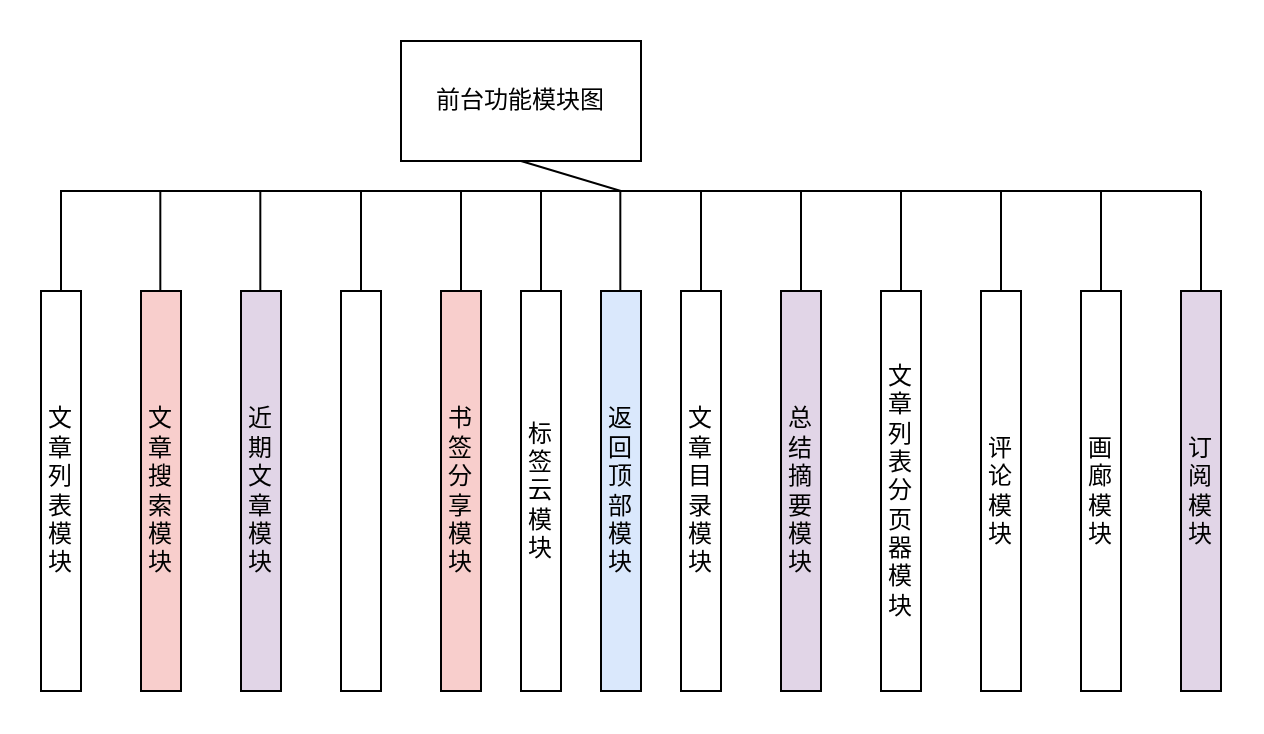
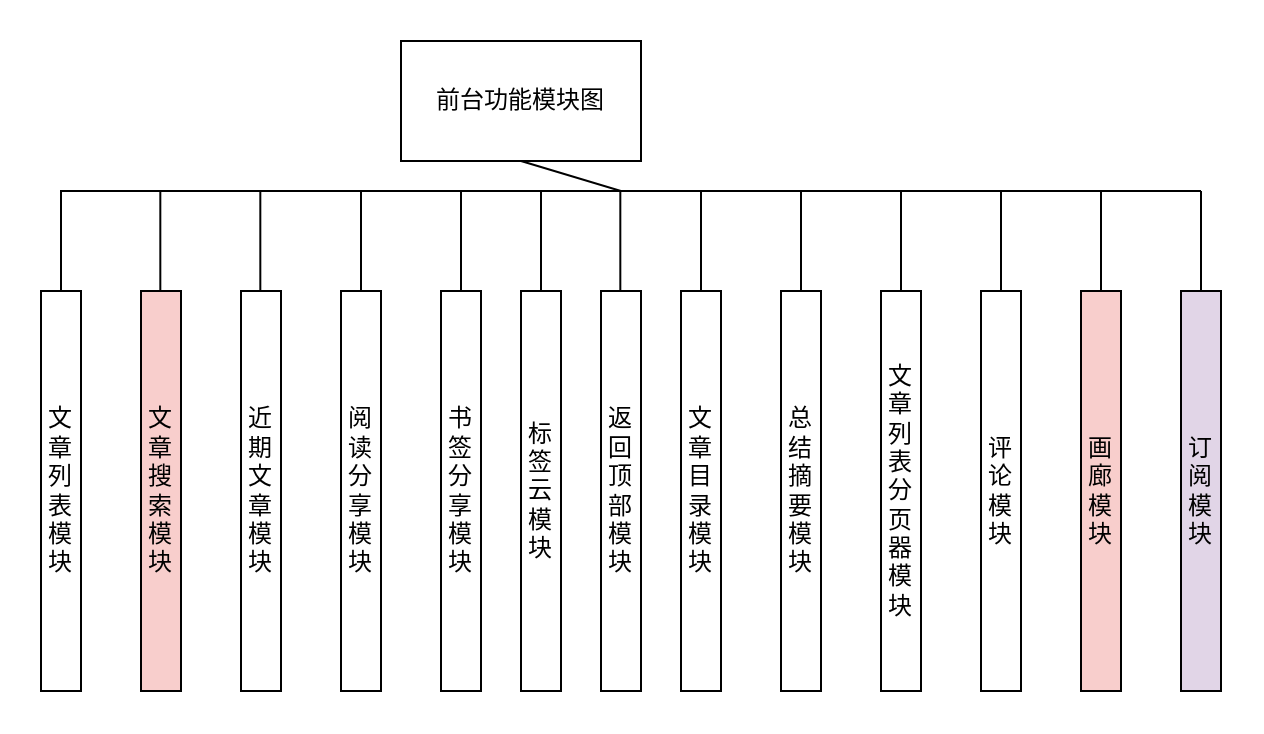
(261, 491) -> (261, 491)
none -> (361, 491)
(461, 491) -> (461, 491)
(621, 491) -> (621, 491)
(801, 491) -> (801, 491)
(1101, 491) -> (1101, 491)
